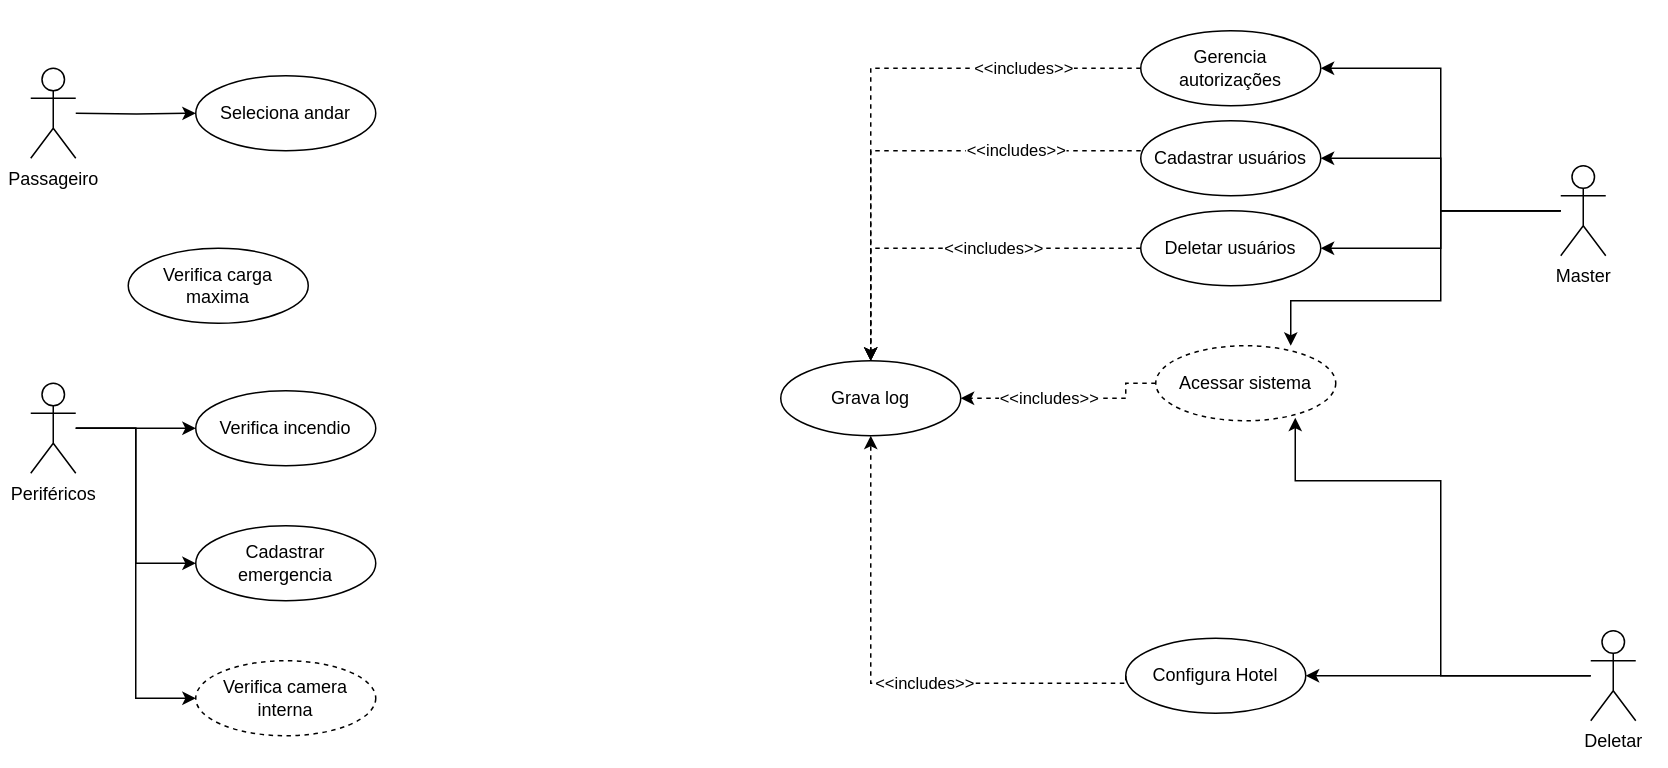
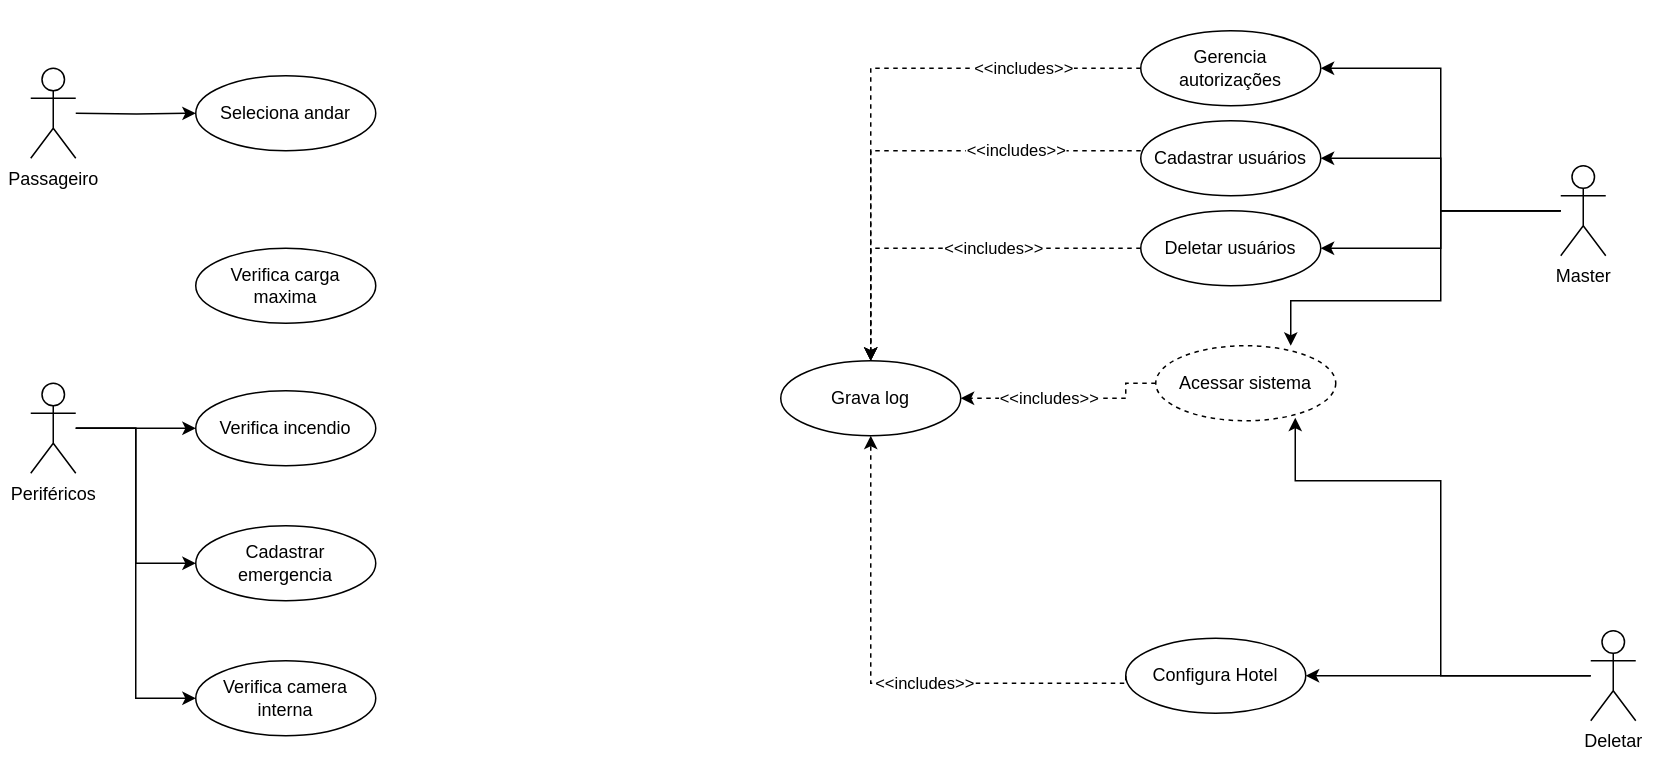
(218, 286) -> (286, 286)
(286, 698) -> (286, 698)
